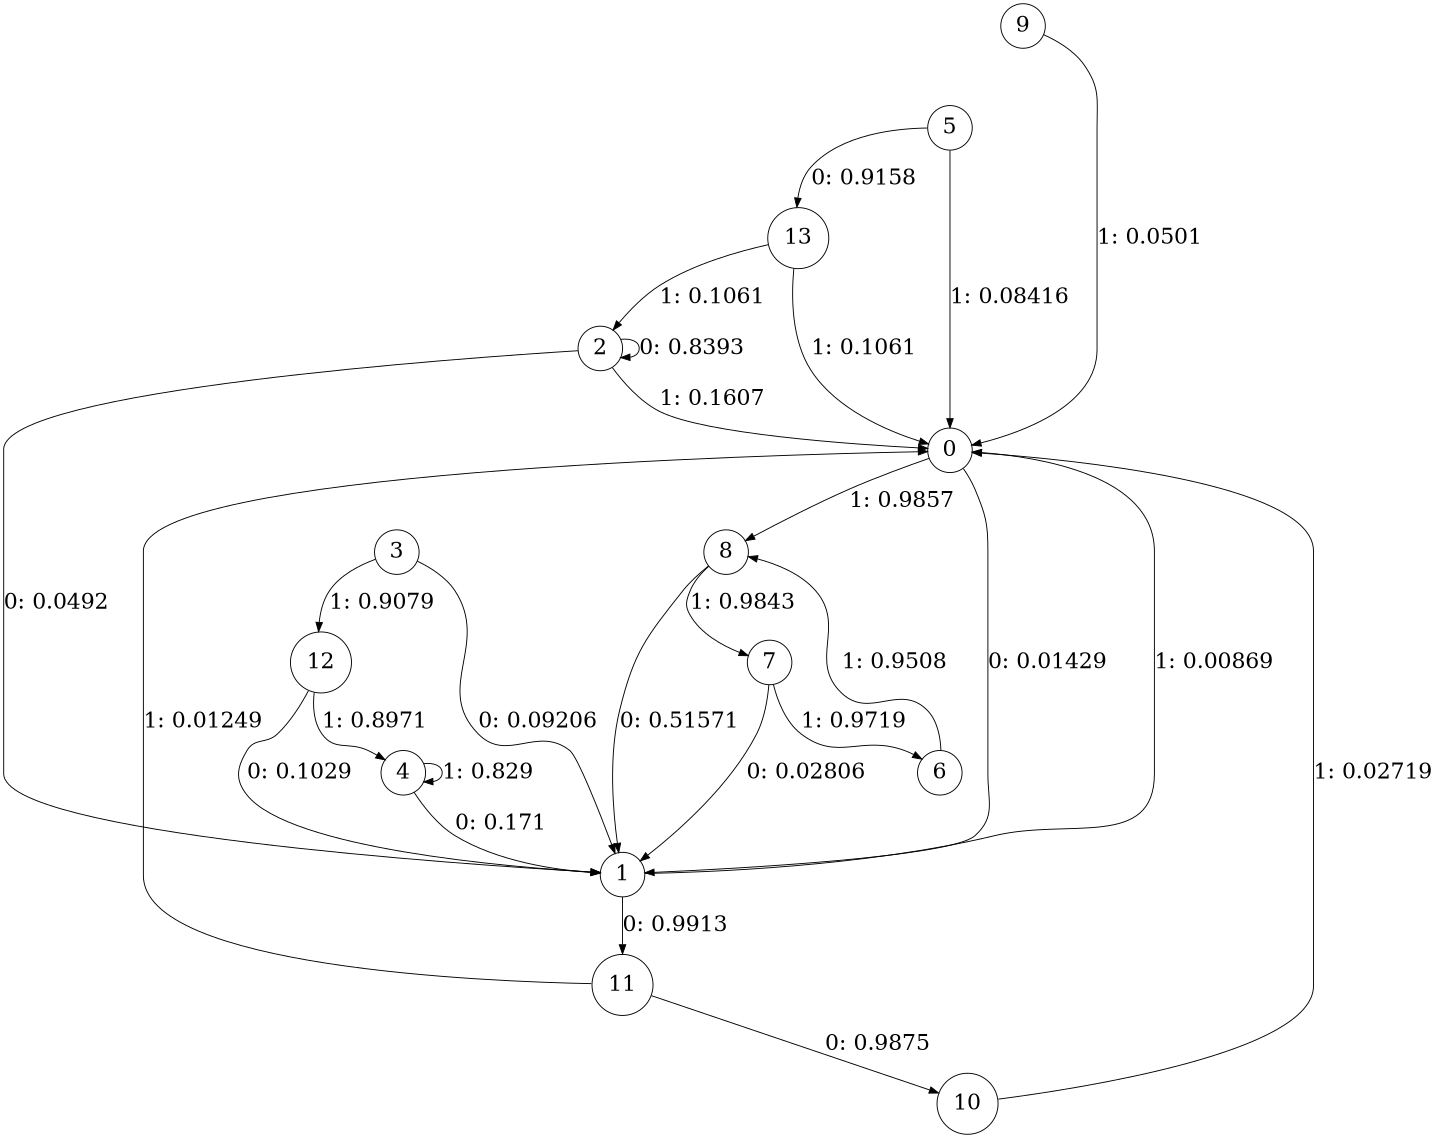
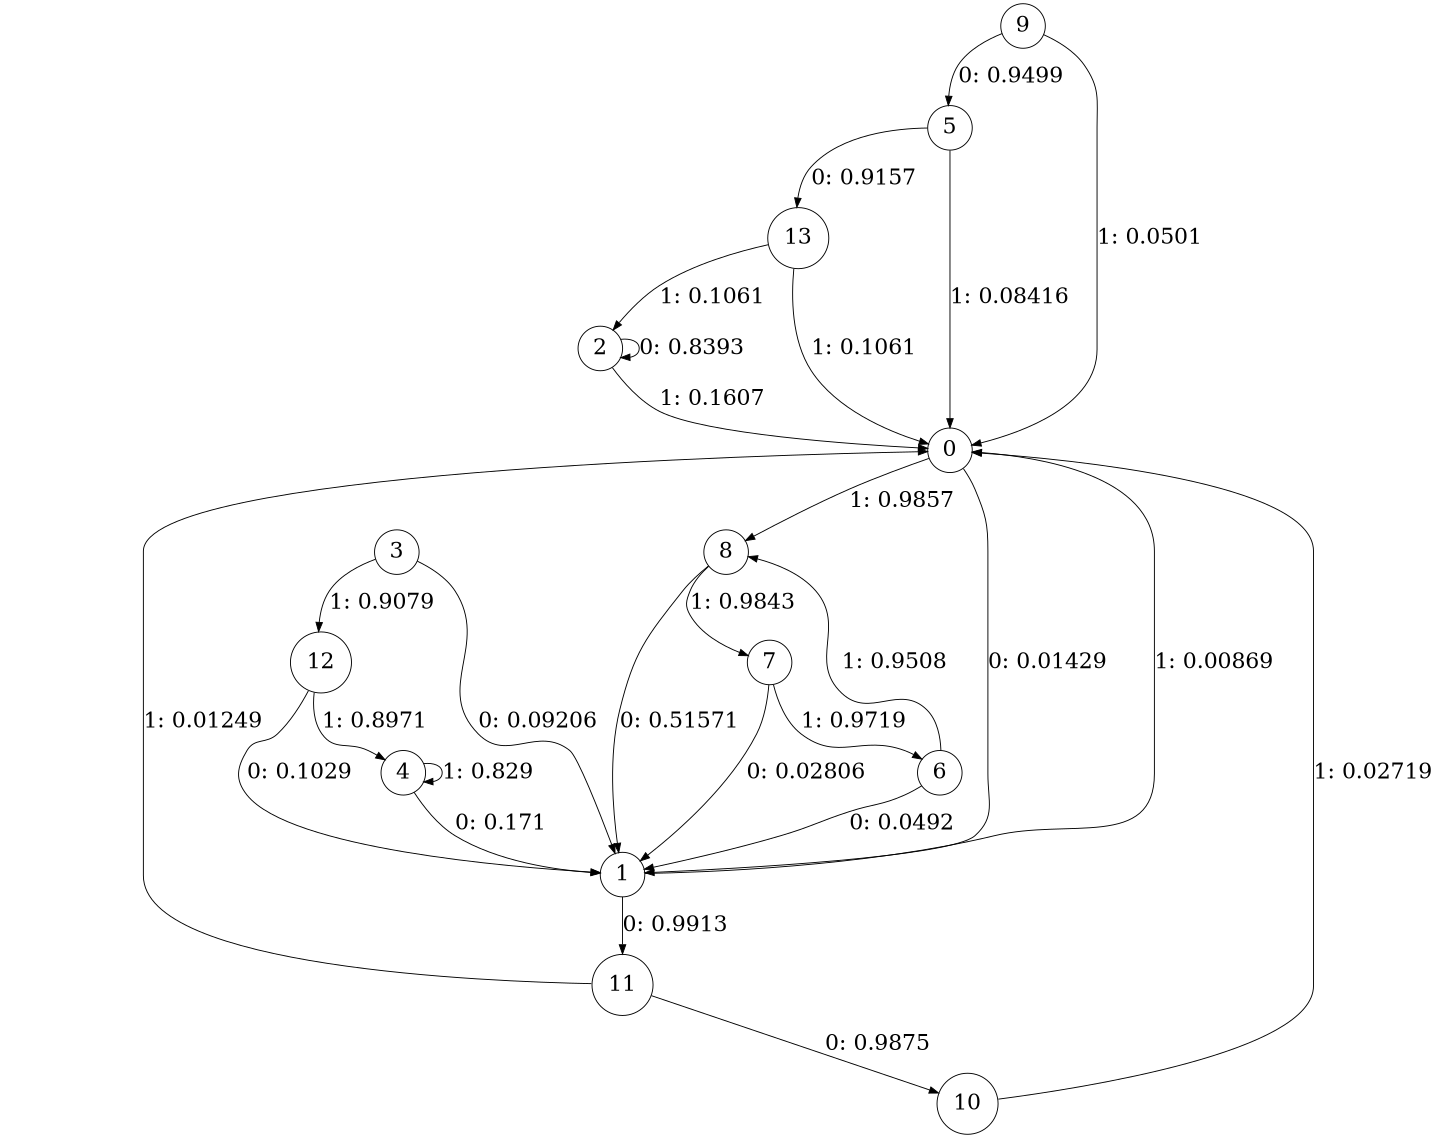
none -> (965, 57)
(874, 179) -> (874, 179)
(4, 618) -> (790, 833)
